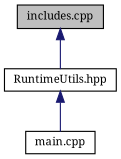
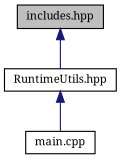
(60, 17) -> (60, 17)
